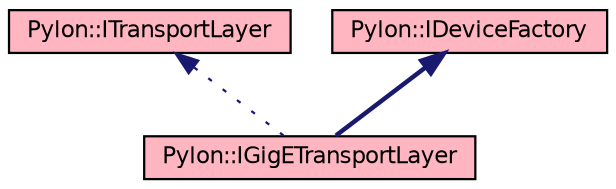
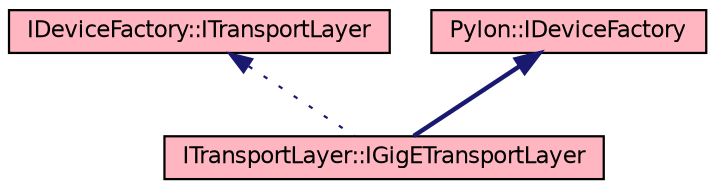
(150, 32) -> (199, 32)
(310, 158) -> (384, 158)
